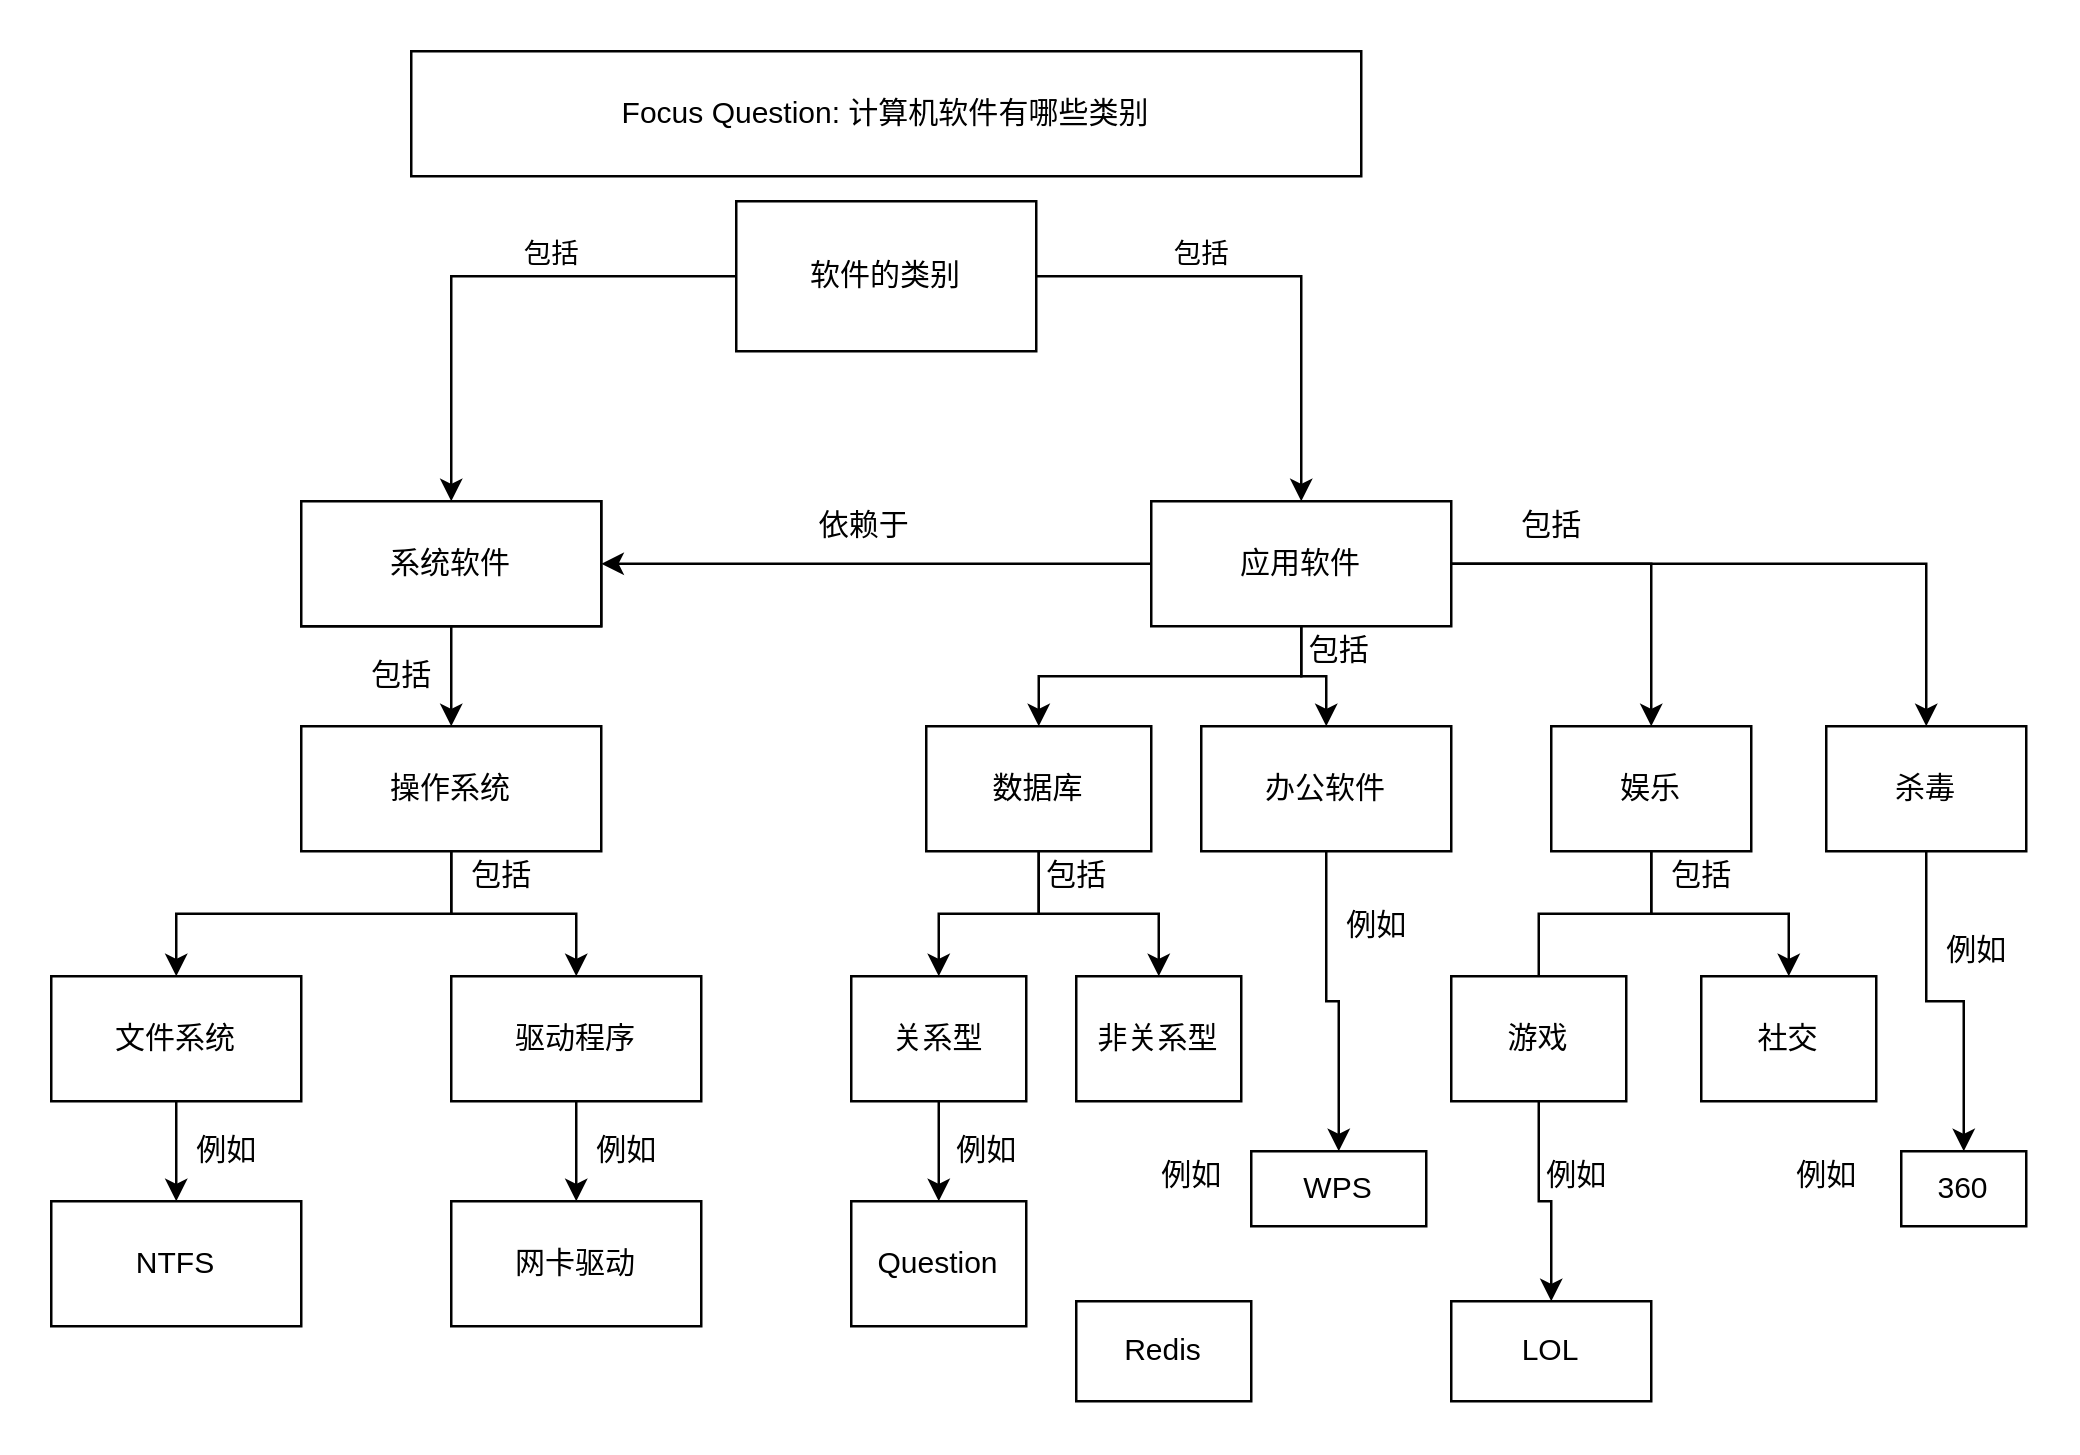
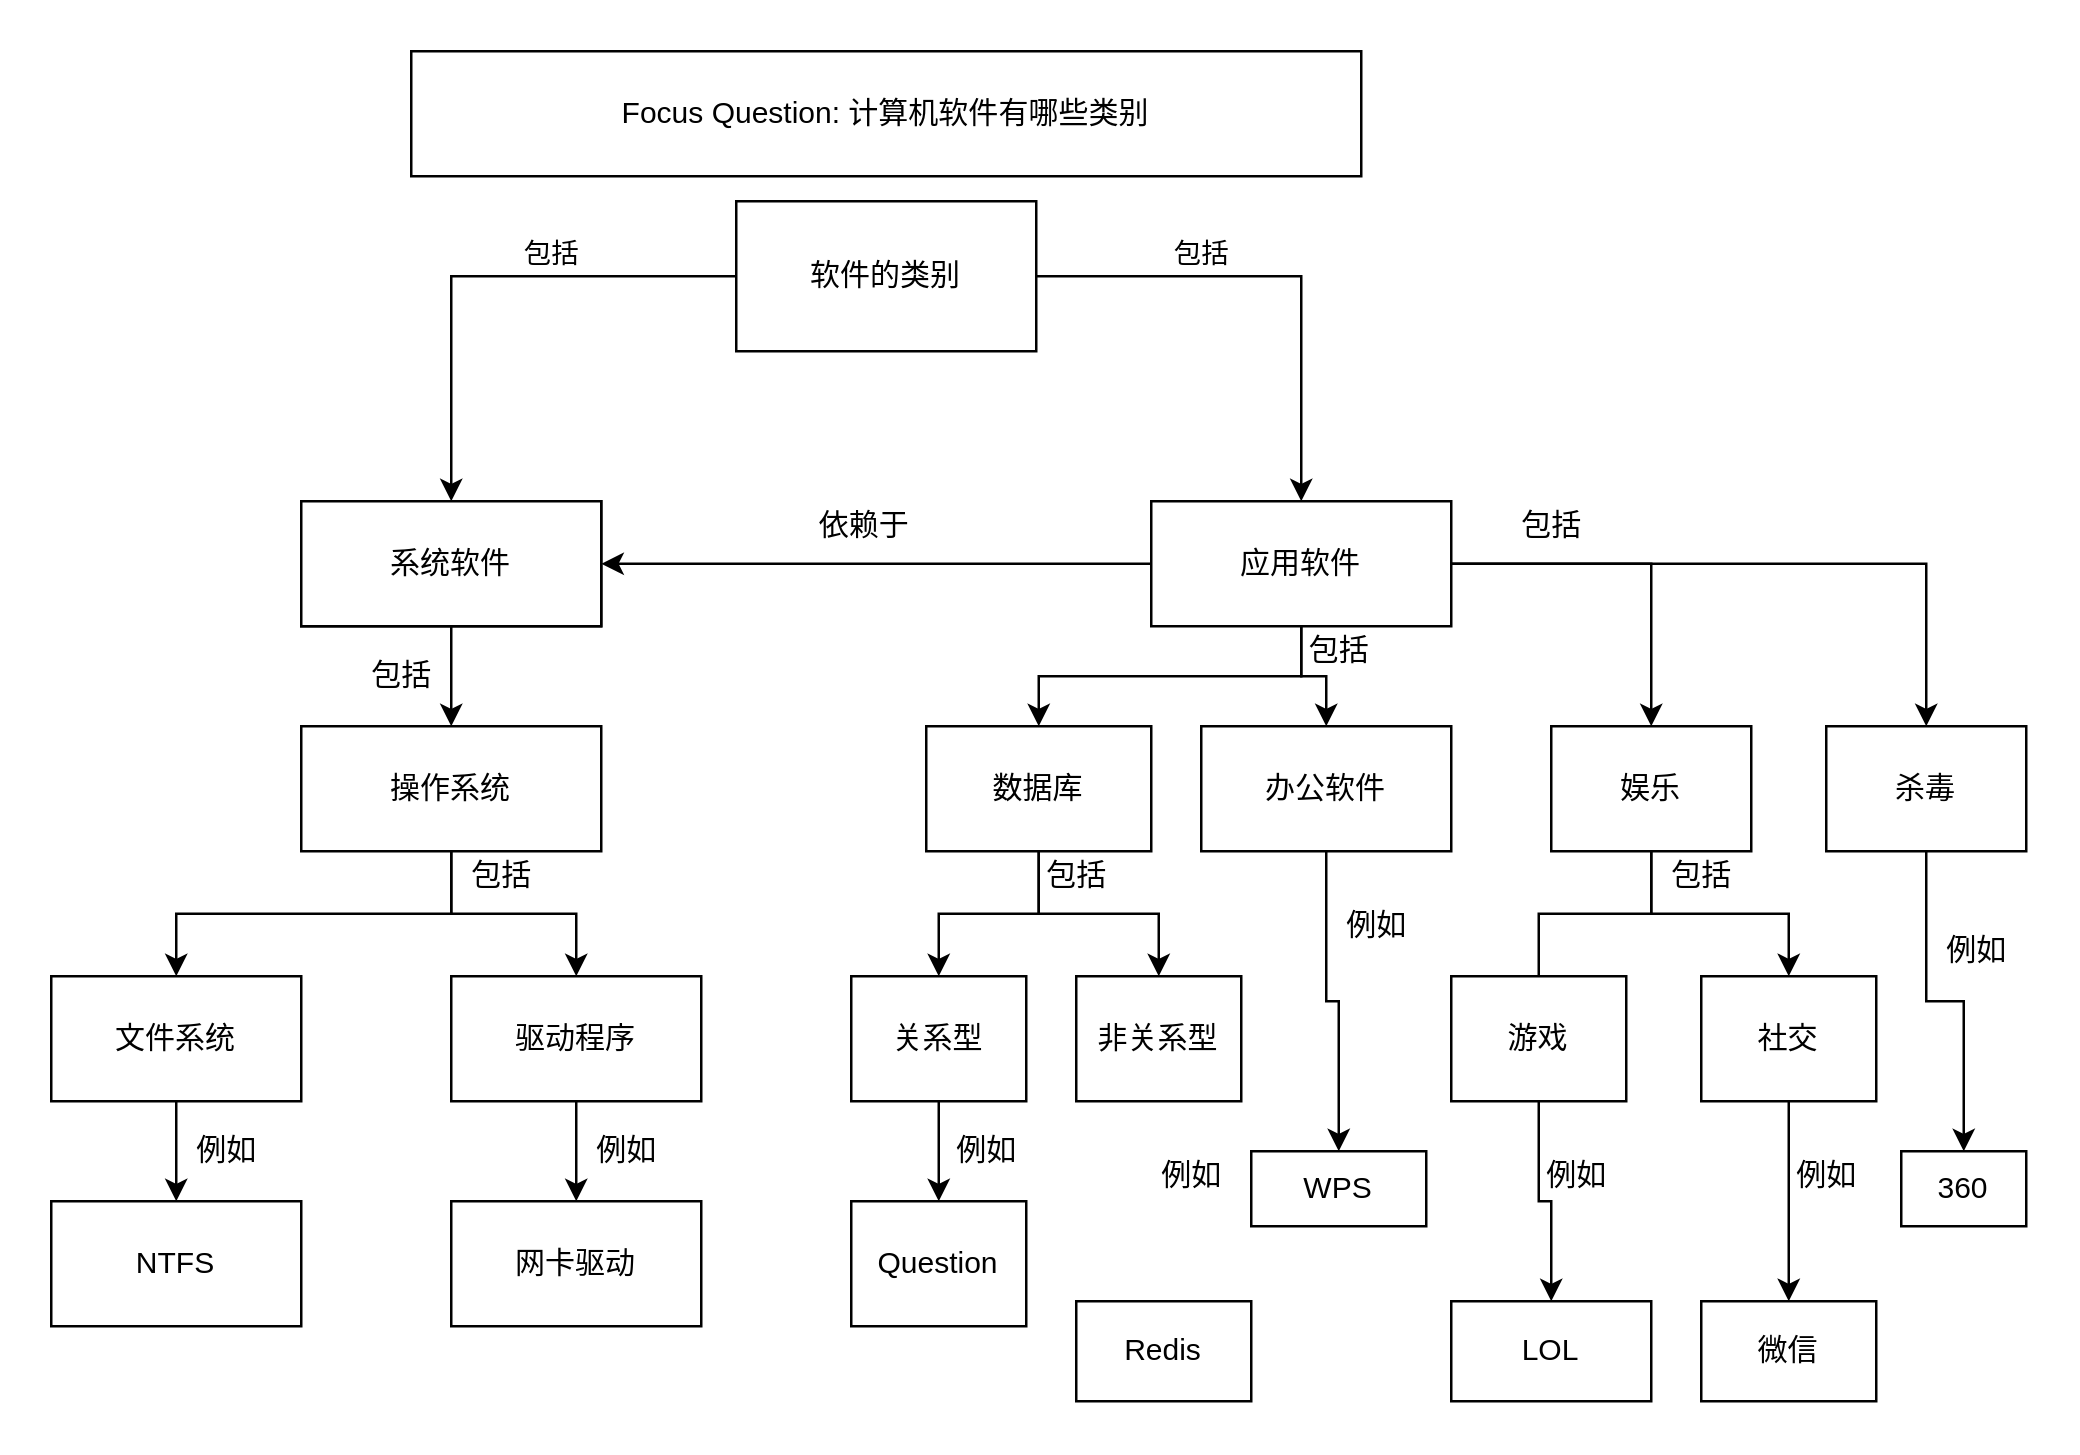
none -> (1789, 1193)
none -> (1789, 1351)
